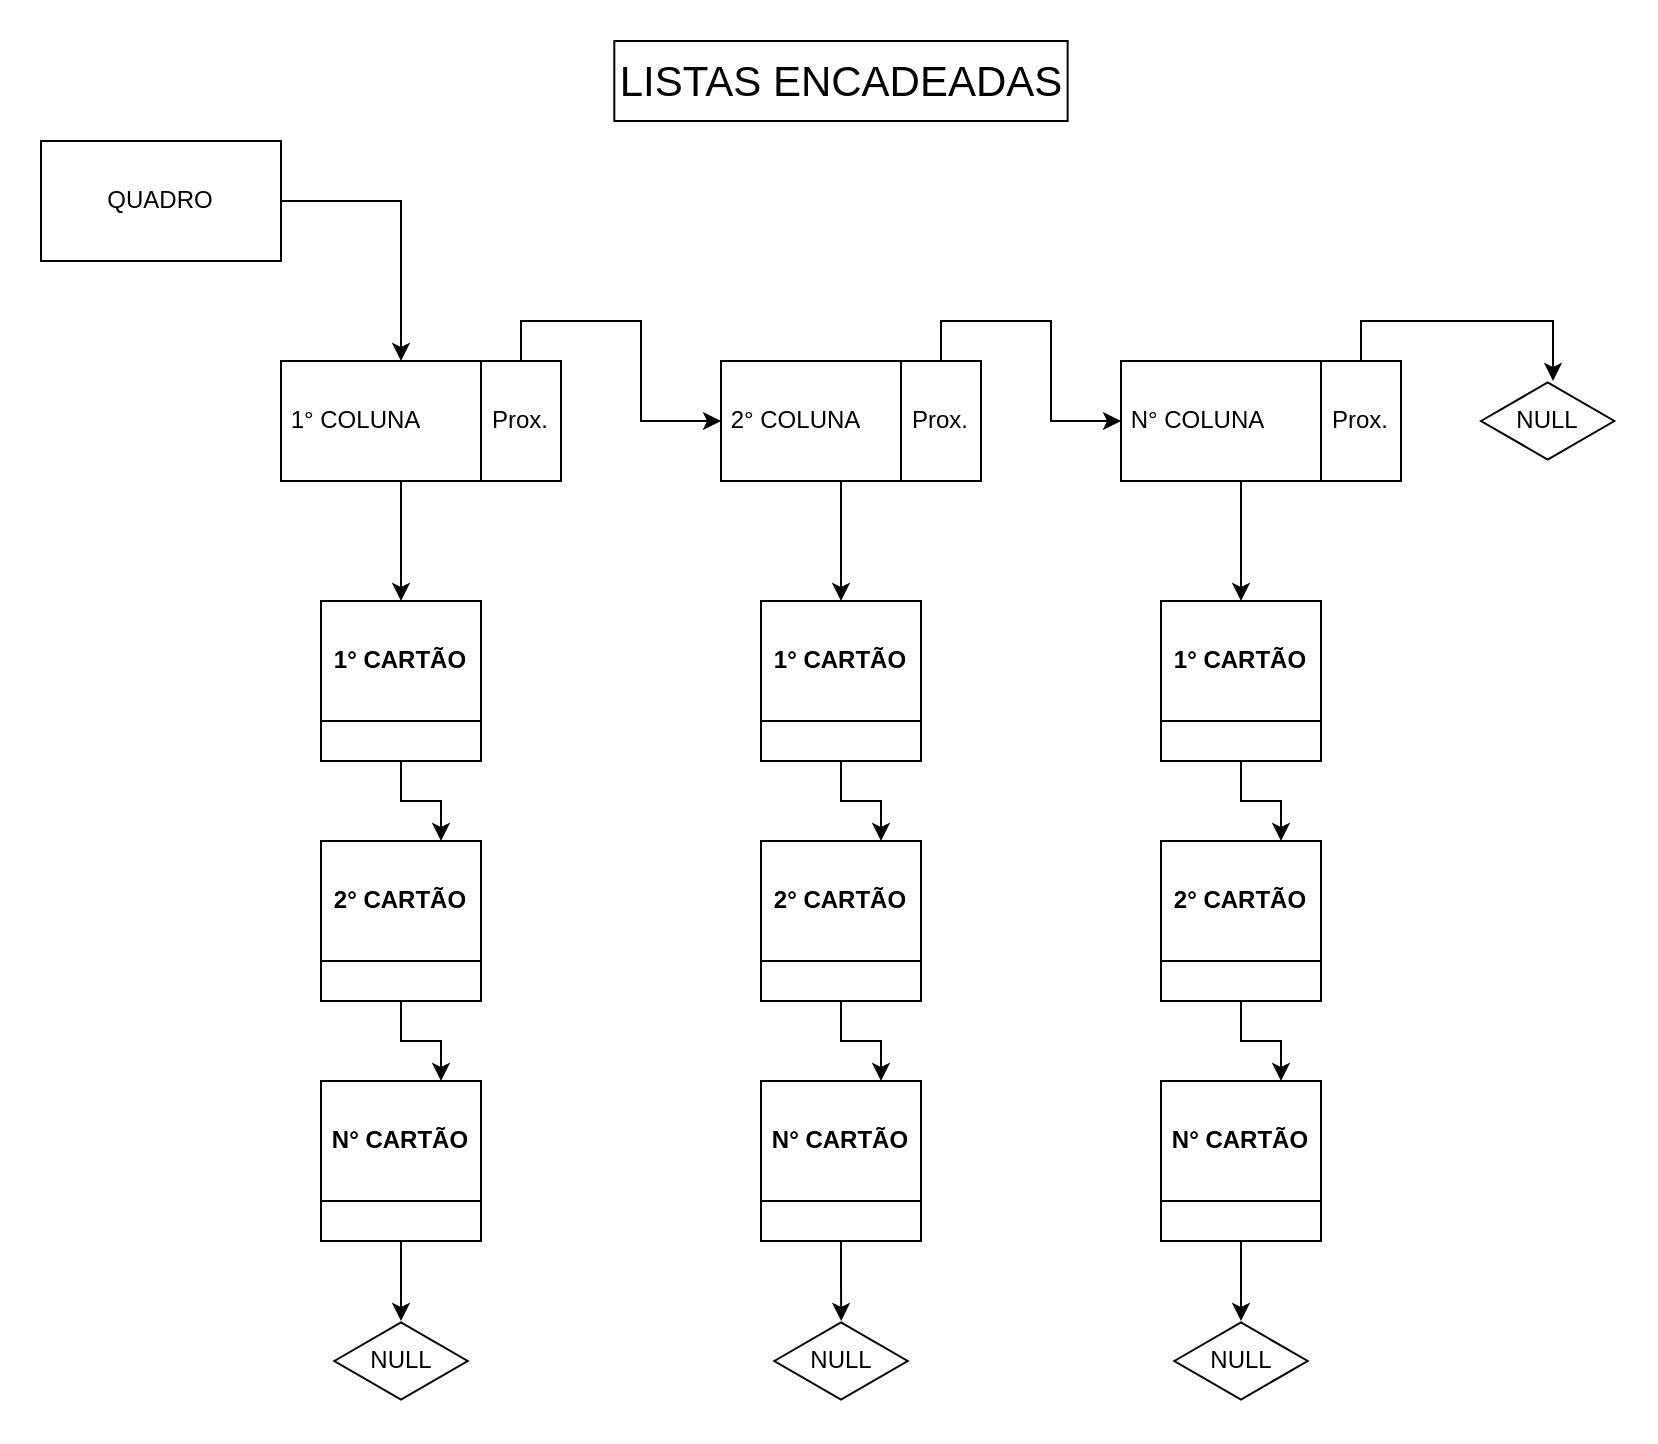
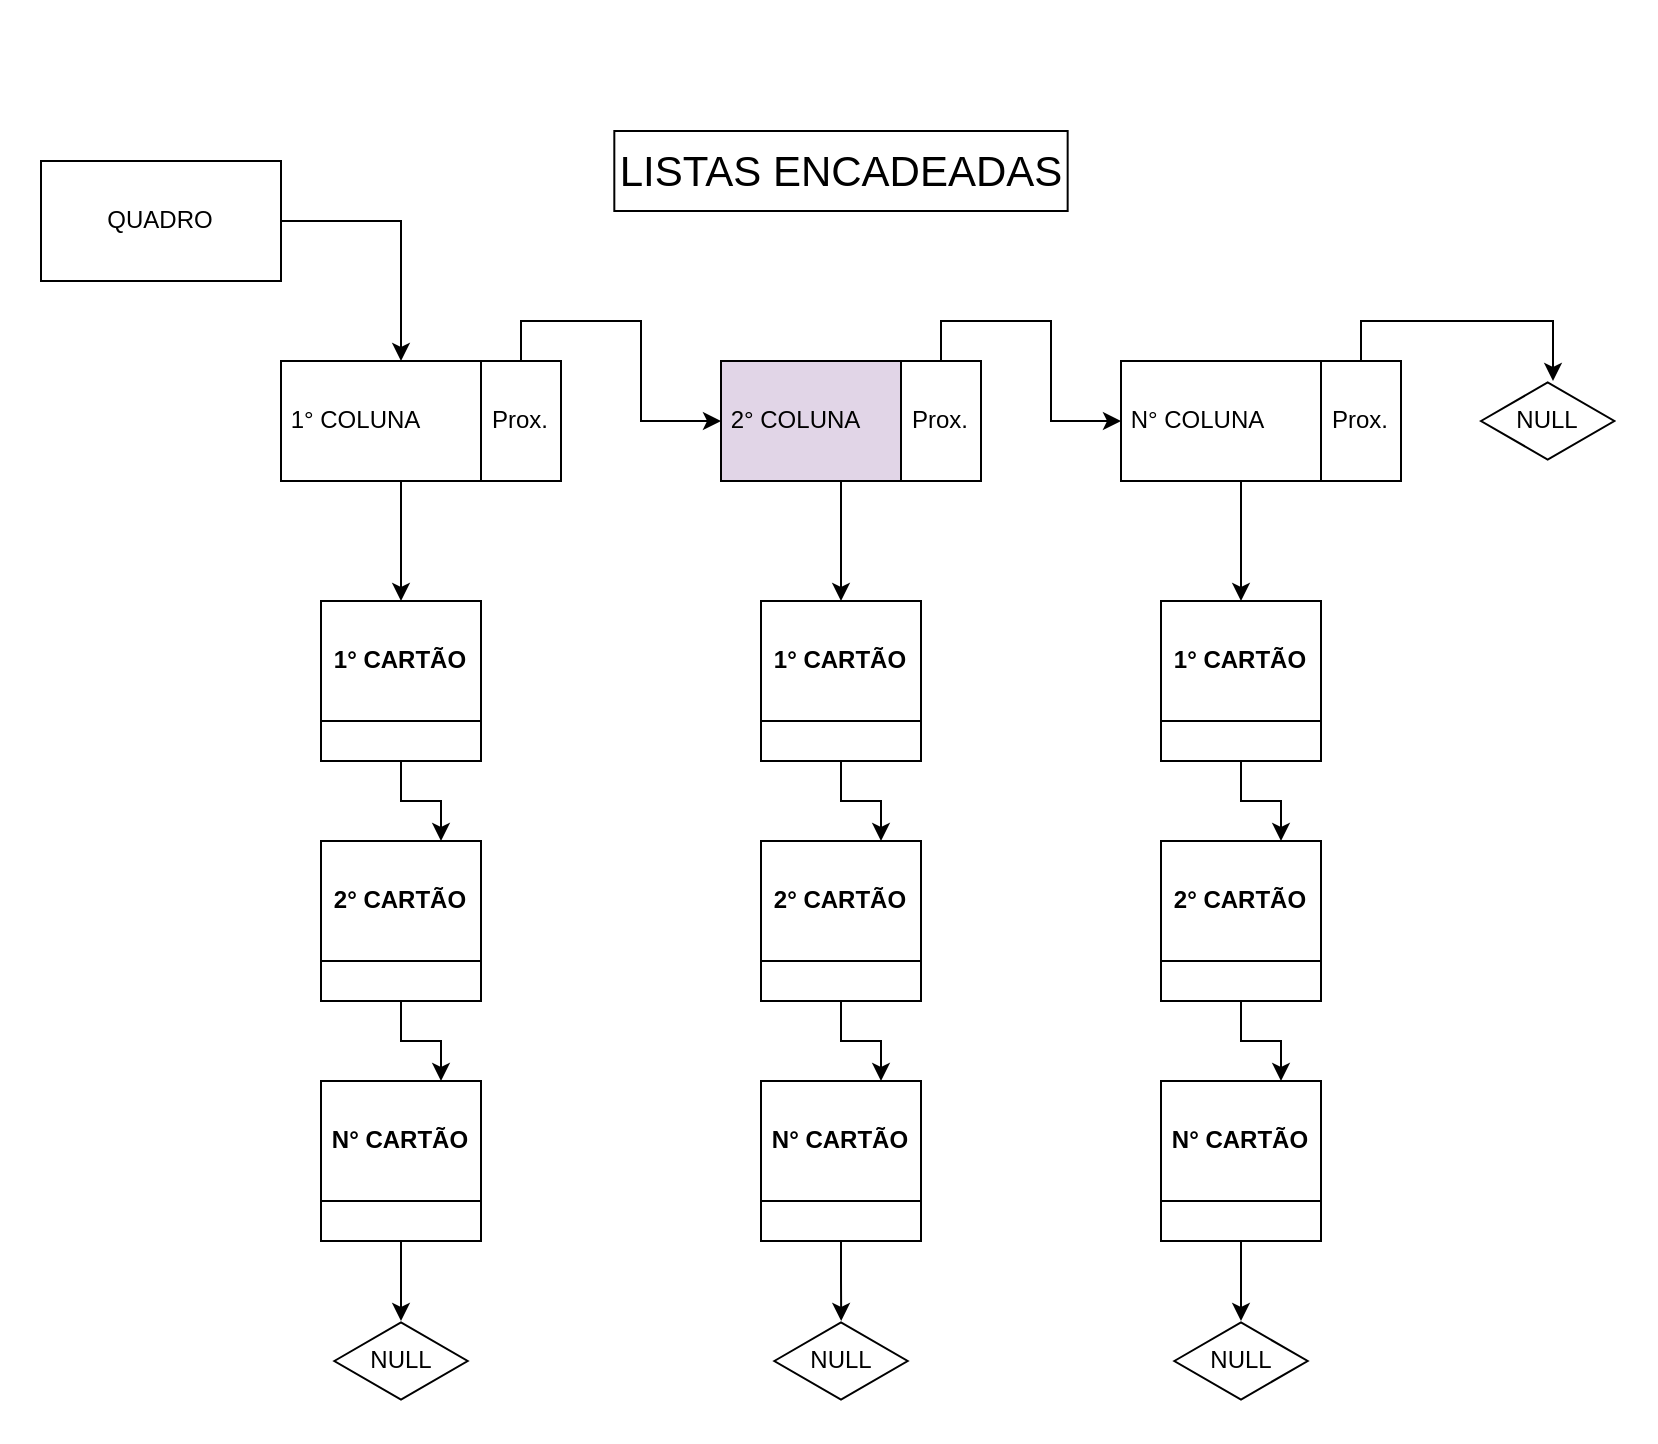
(841, 81) -> (841, 171)
(161, 201) -> (161, 221)
(841, 421) -> (841, 421)
